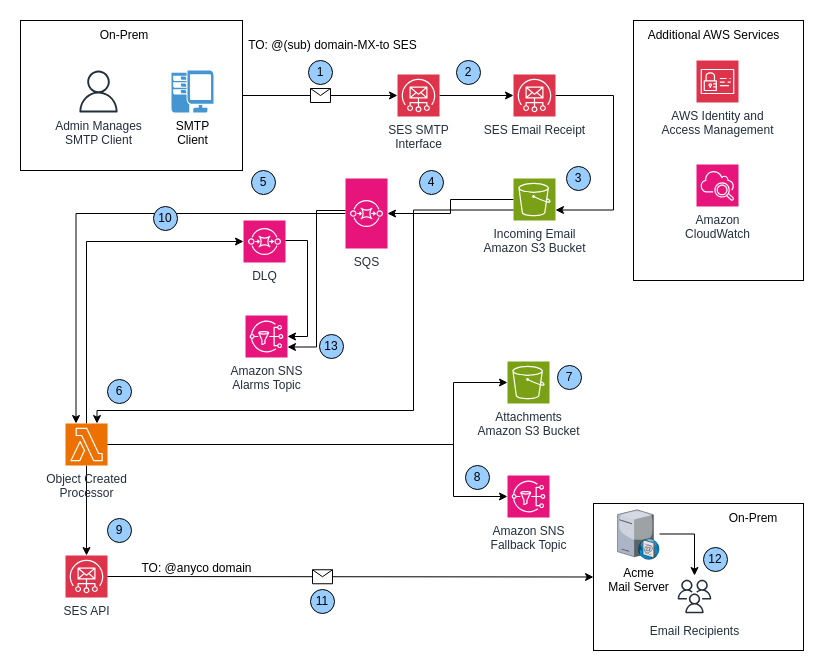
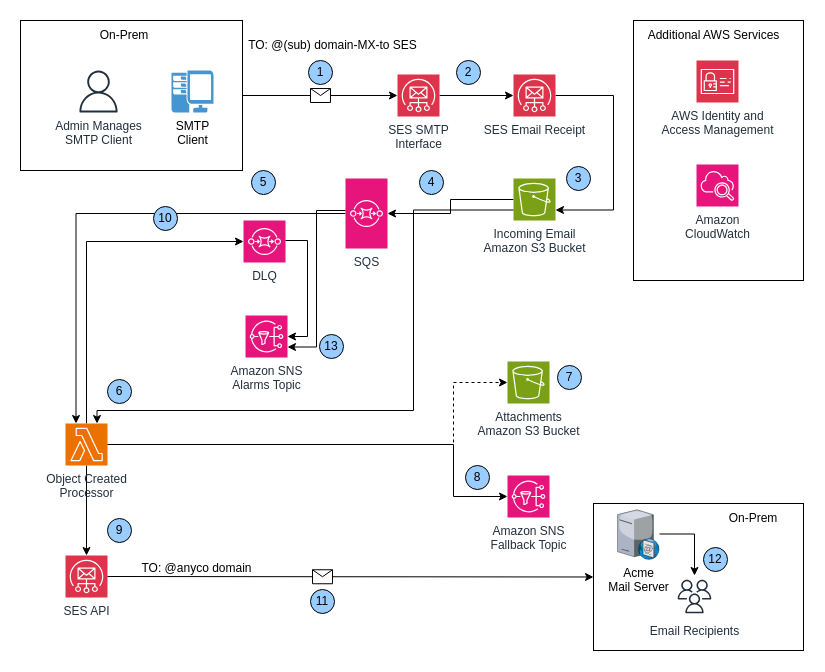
(454, 390) -> (454, 390)
